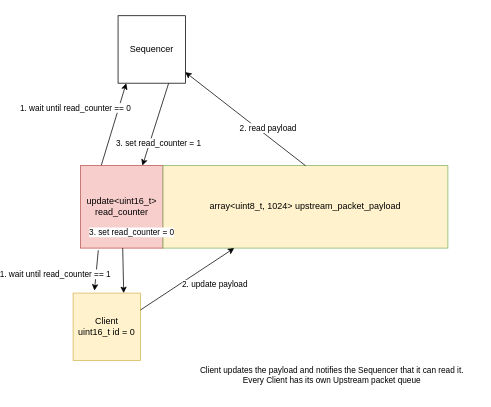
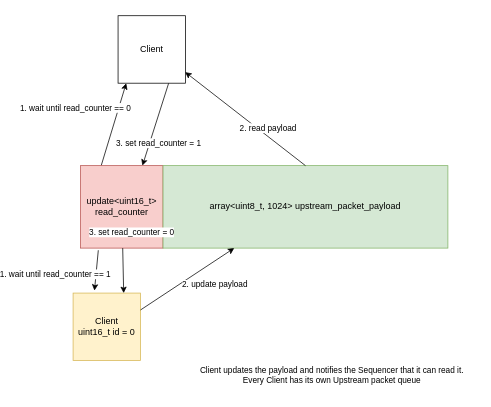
(152, 49) -> (152, 49)
(306, 207) -> (306, 207)
